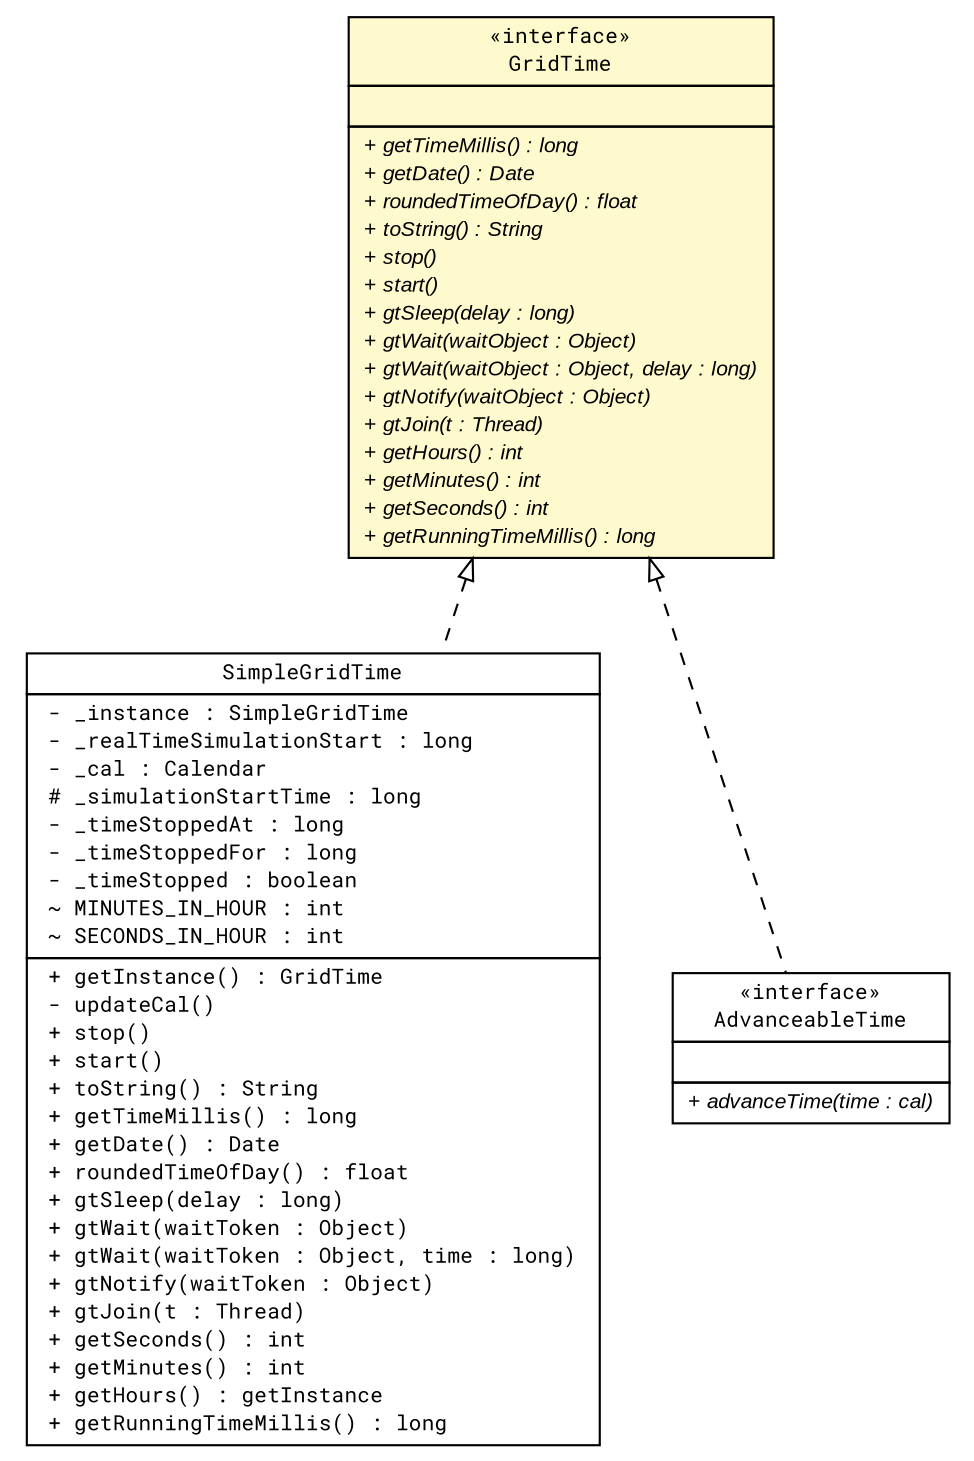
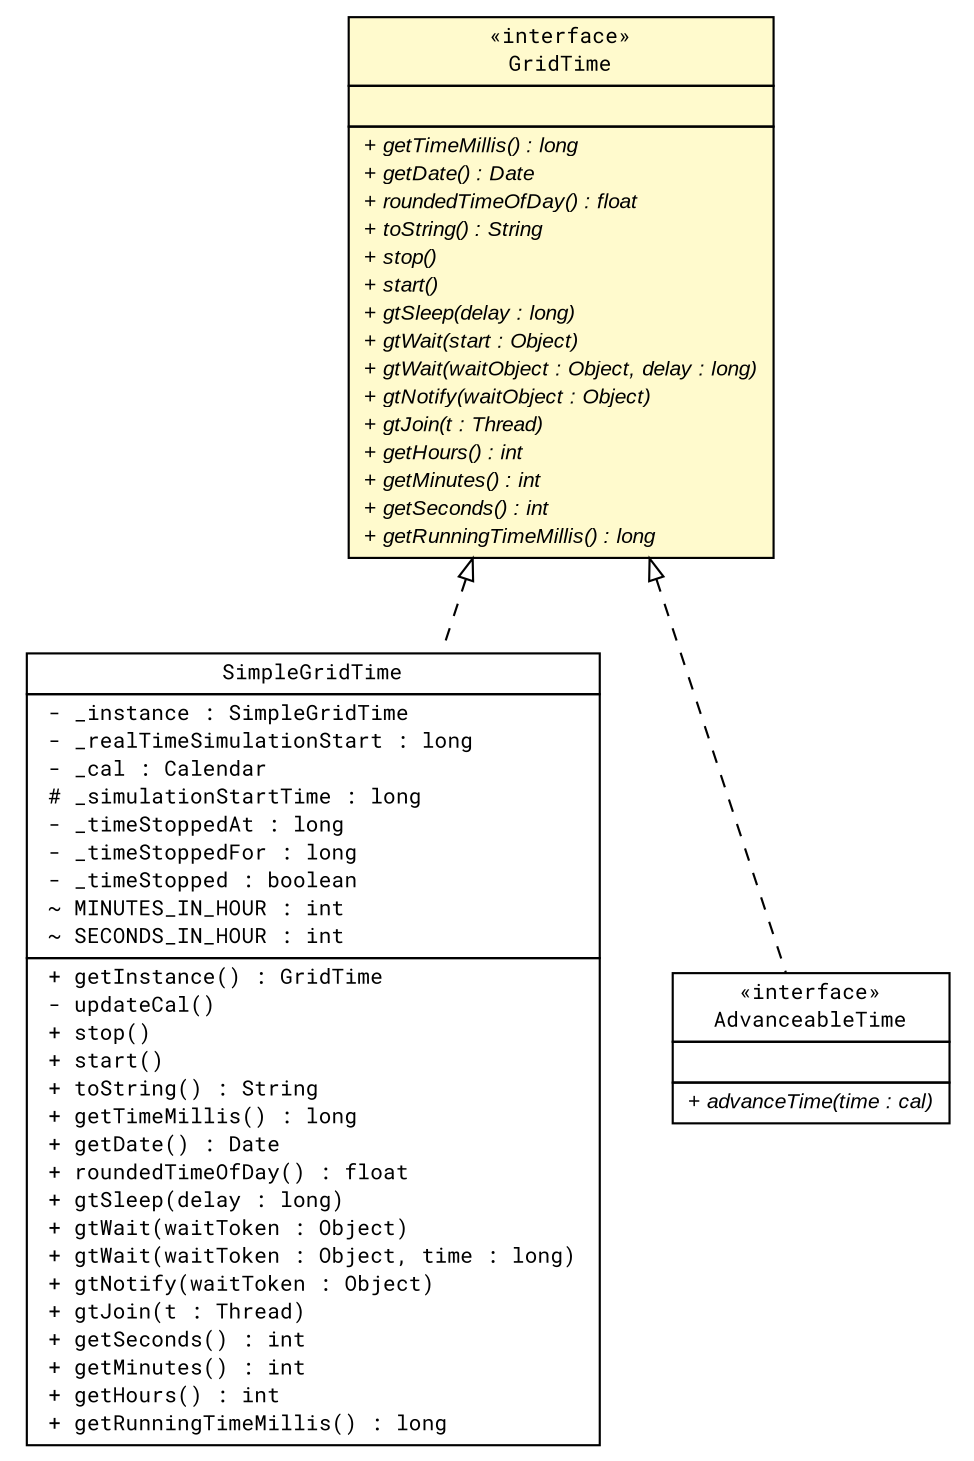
(500, 341) -> (471, 341)
(217, 1396) -> (165, 1396)
